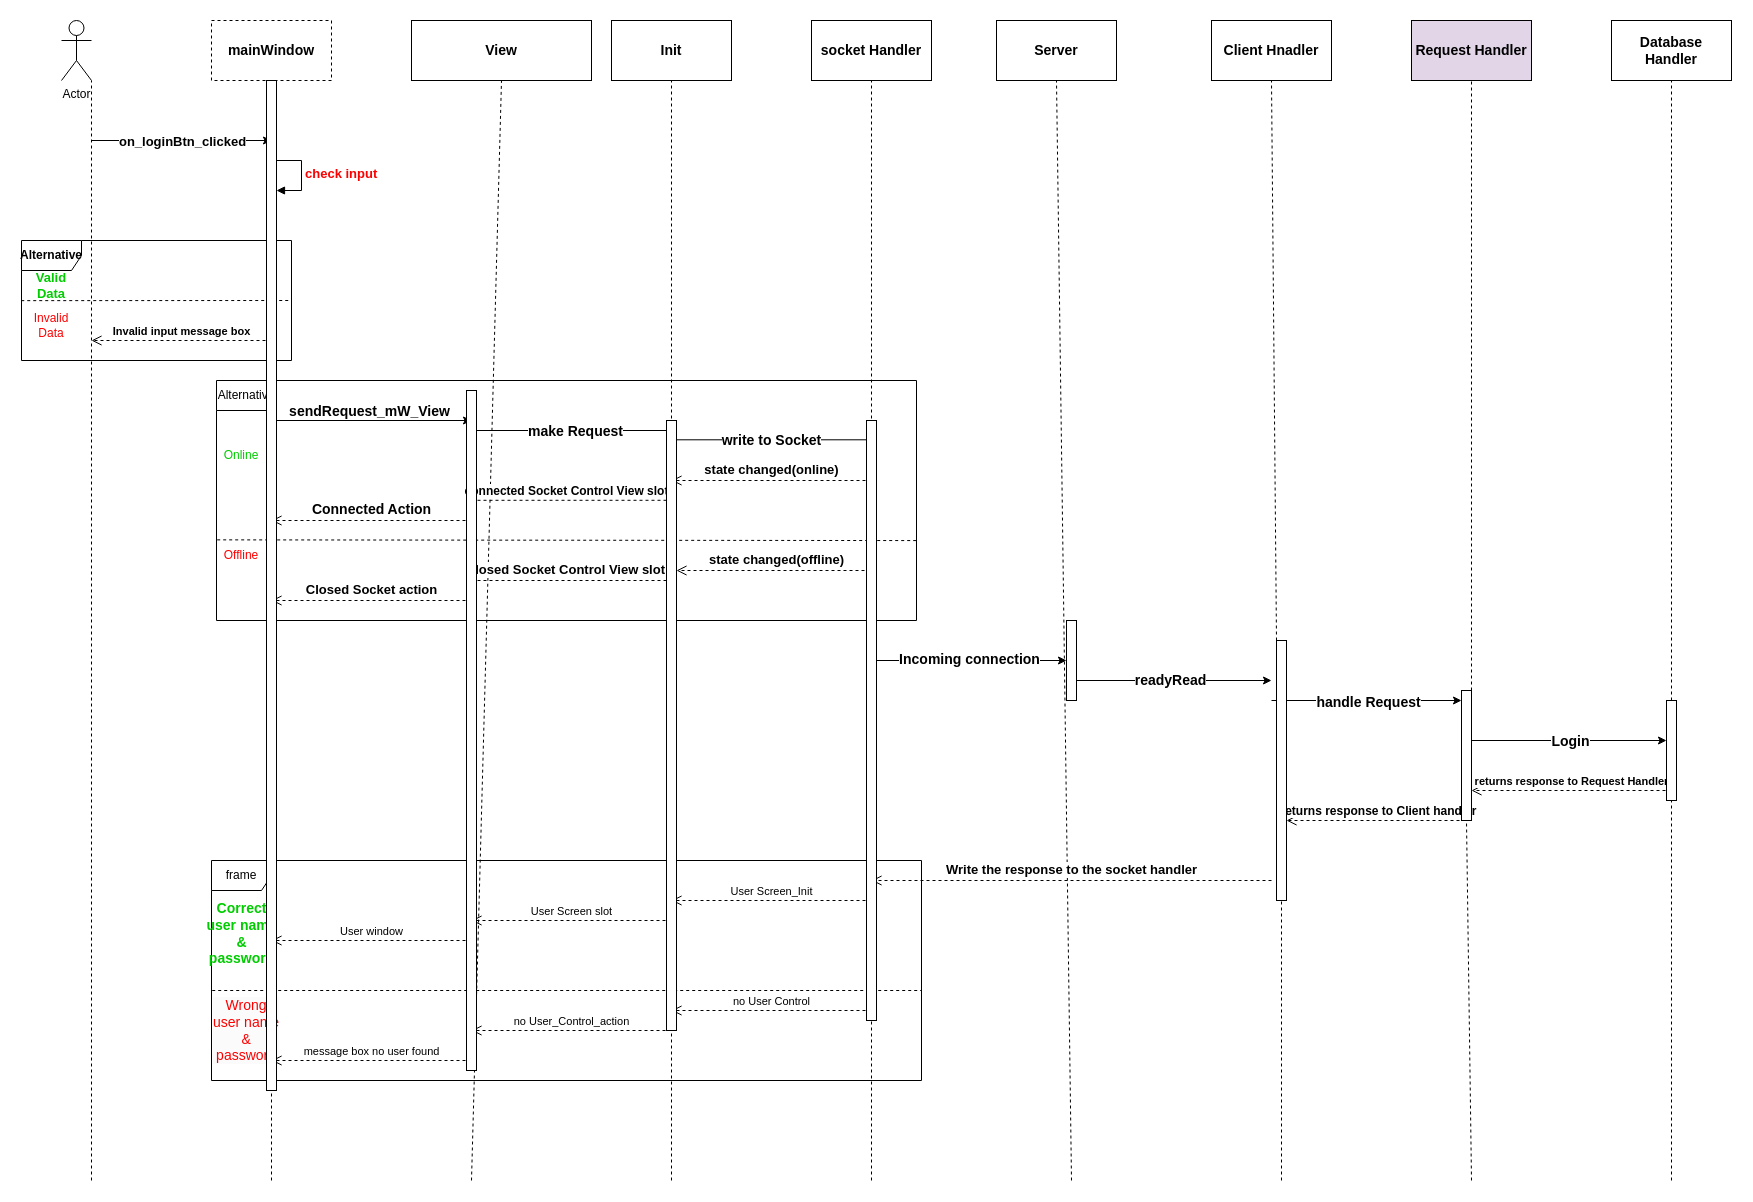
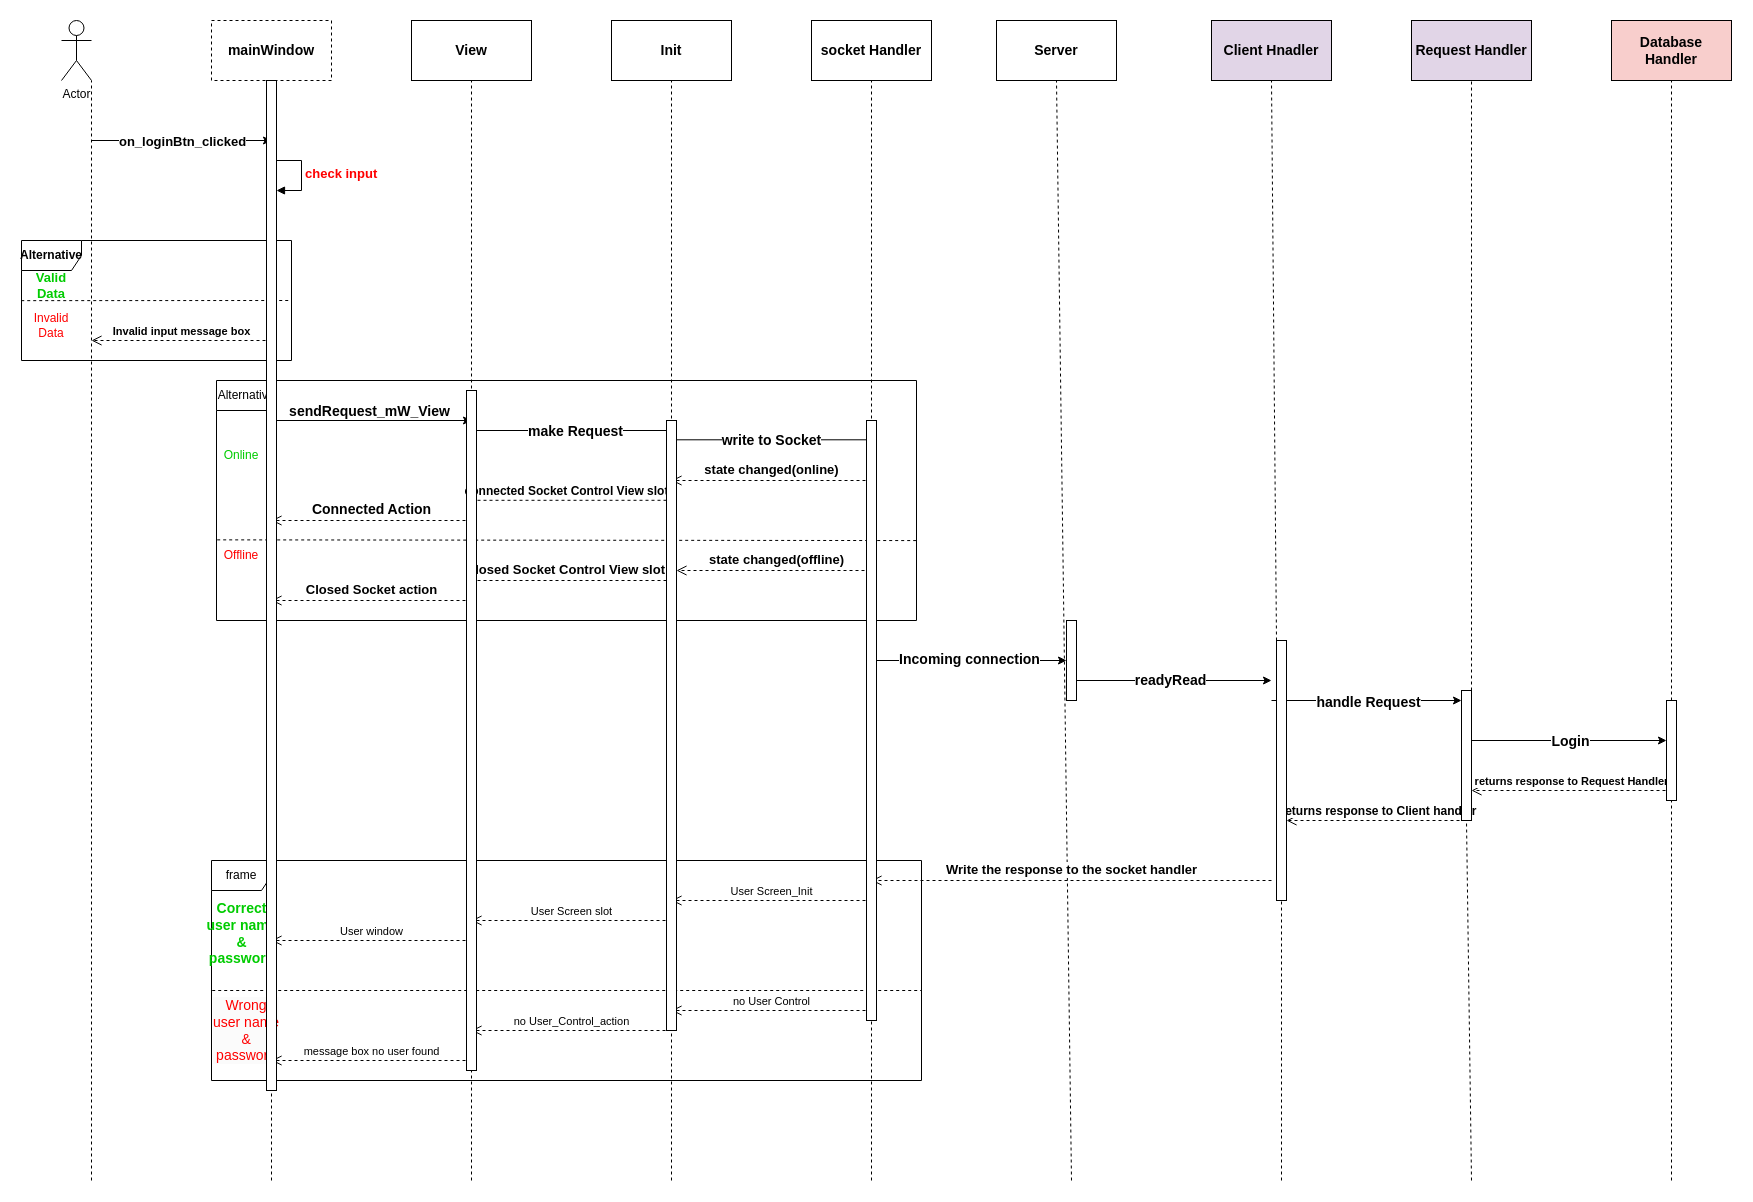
(502, 51) -> (472, 51)
(1272, 51) -> (1272, 51)
(1672, 51) -> (1672, 51)
